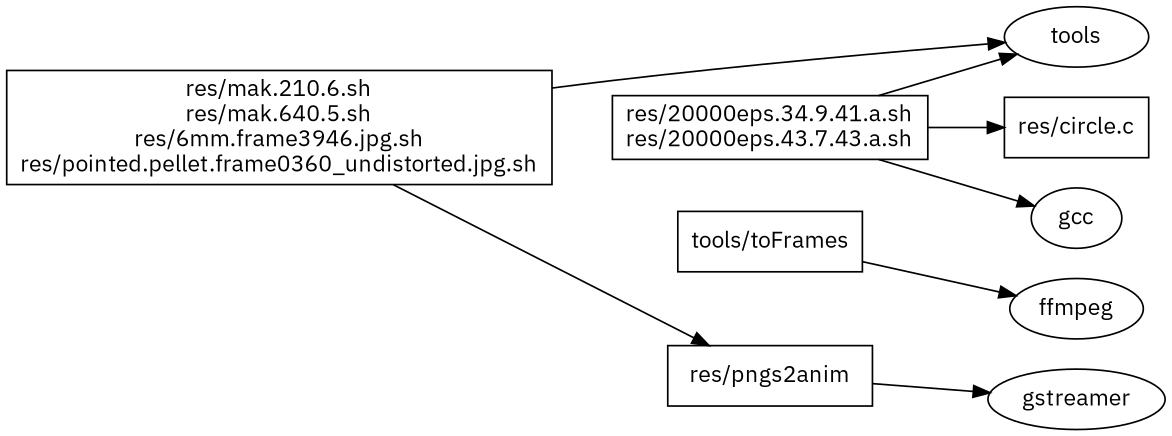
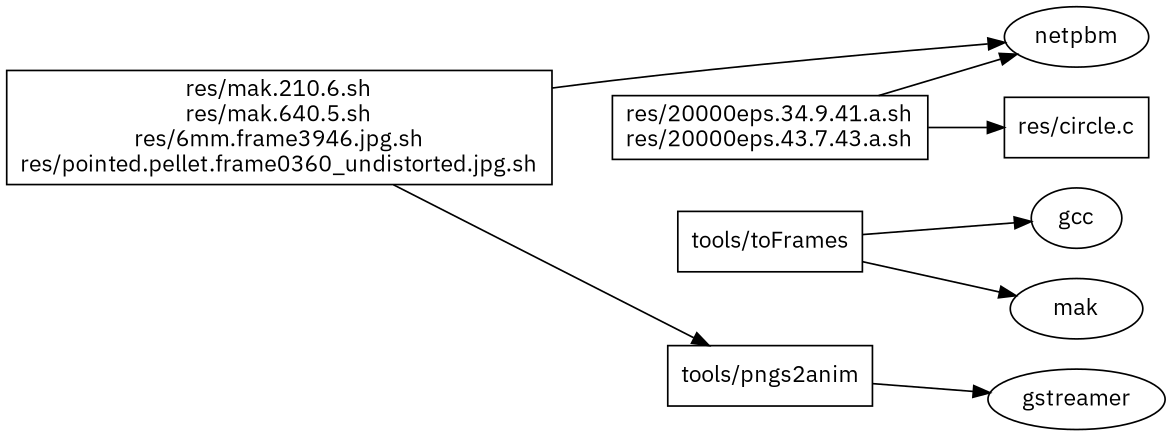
(1077, 37) -> (1077, 37)
(948, 180) -> (939, 229)
(1077, 309) -> (1077, 309)
(770, 376) -> (770, 376)
